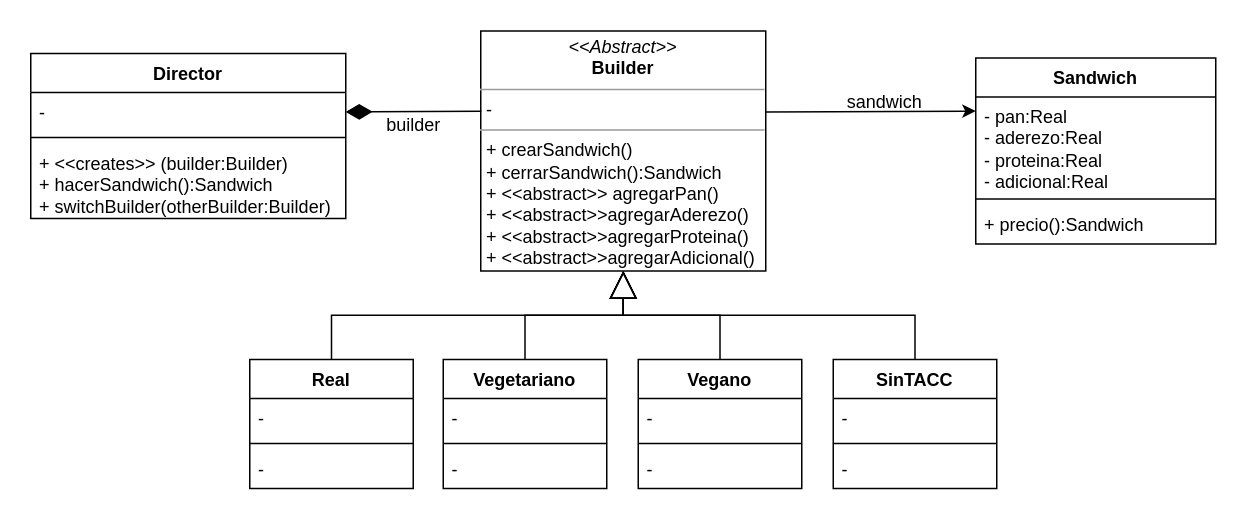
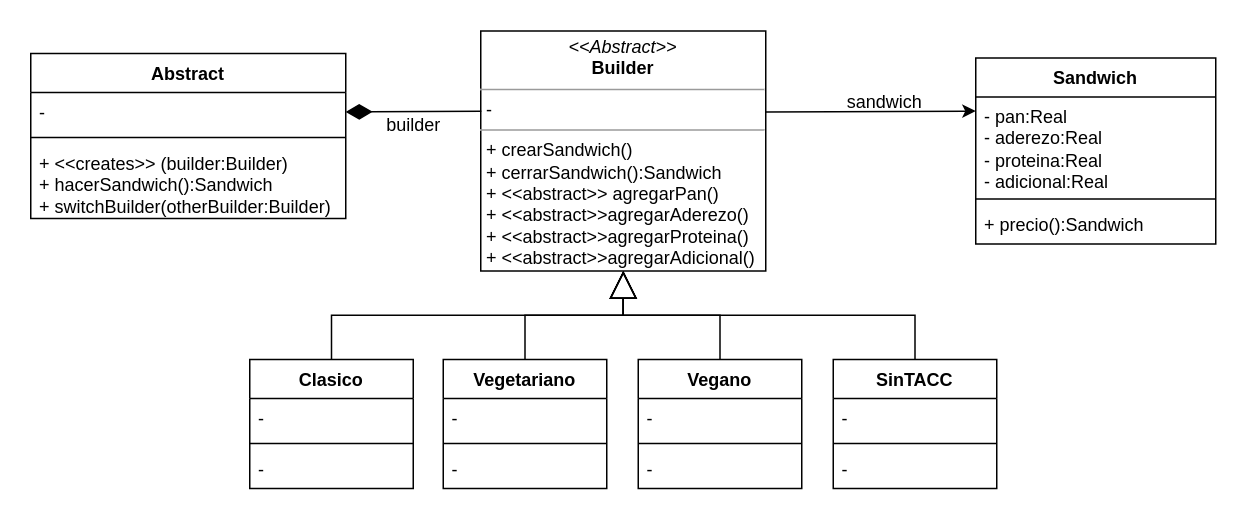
(188, 75) -> (188, 75)
(332, 381) -> (332, 381)
